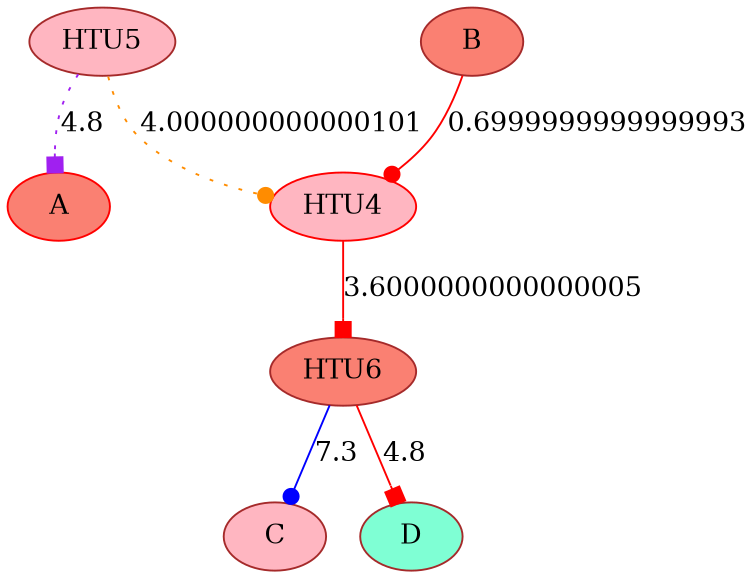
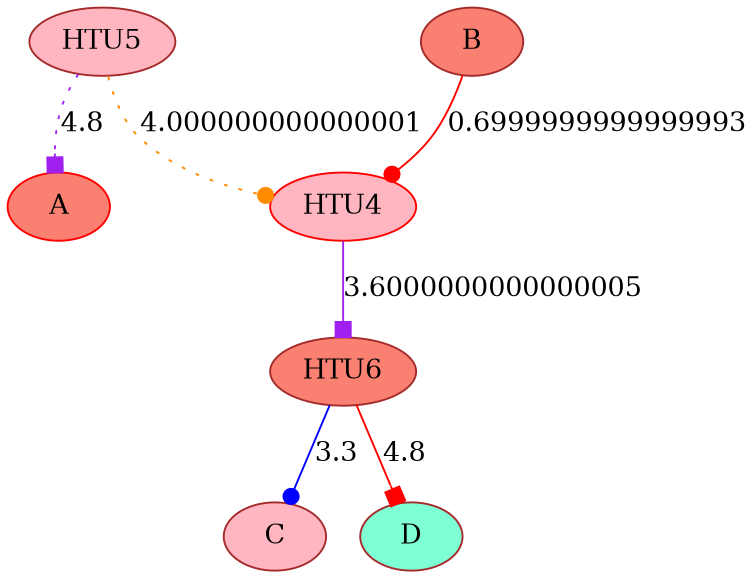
(282, 124) -> (282, 124)
(343, 280) -> (343, 280)
(337, 454) -> (337, 454)
